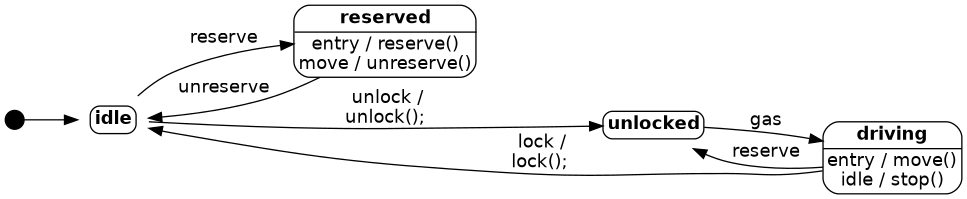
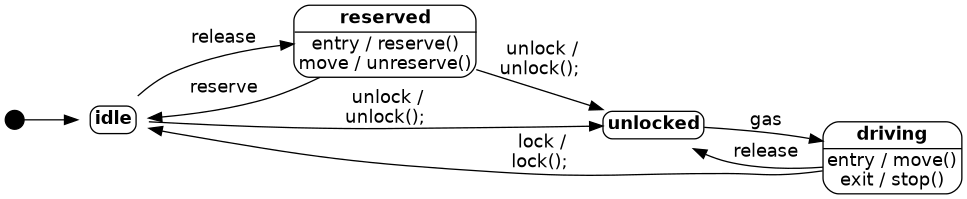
(221, 38) -> (221, 38)
(221, 88) -> (221, 88)
none -> (533, 88)
(763, 152) -> (763, 152)
(892, 180) -> (892, 180)
